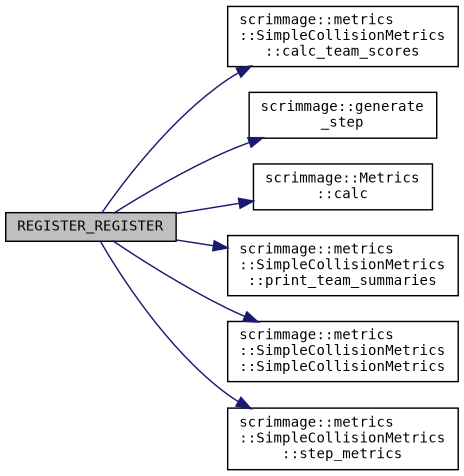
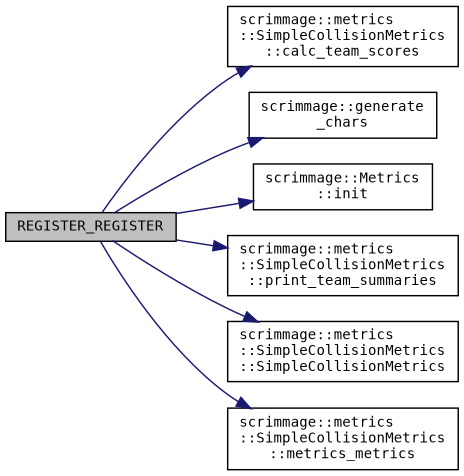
(343, 115) -> (343, 115)
(343, 187) -> (343, 187)
(343, 439) -> (343, 439)
